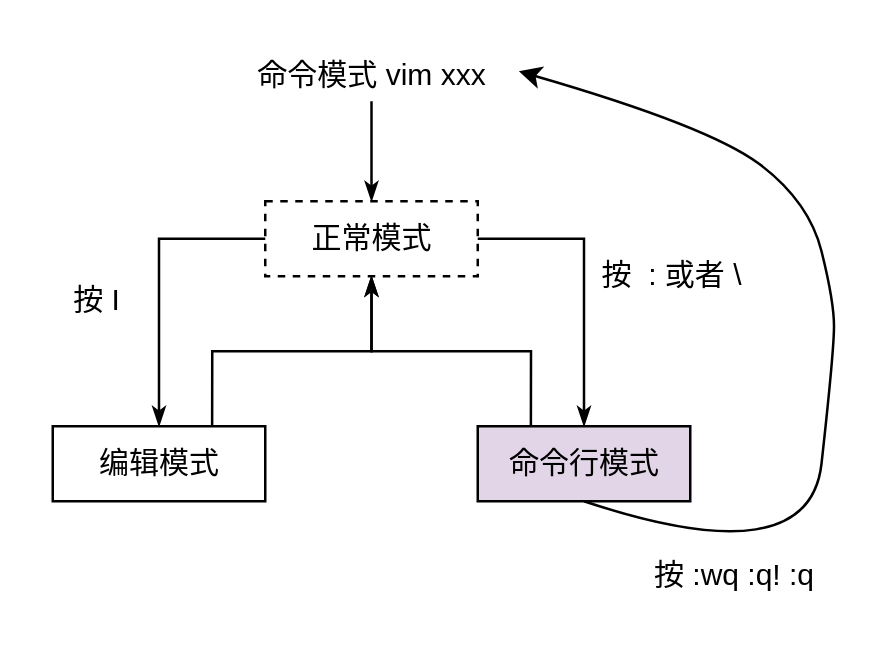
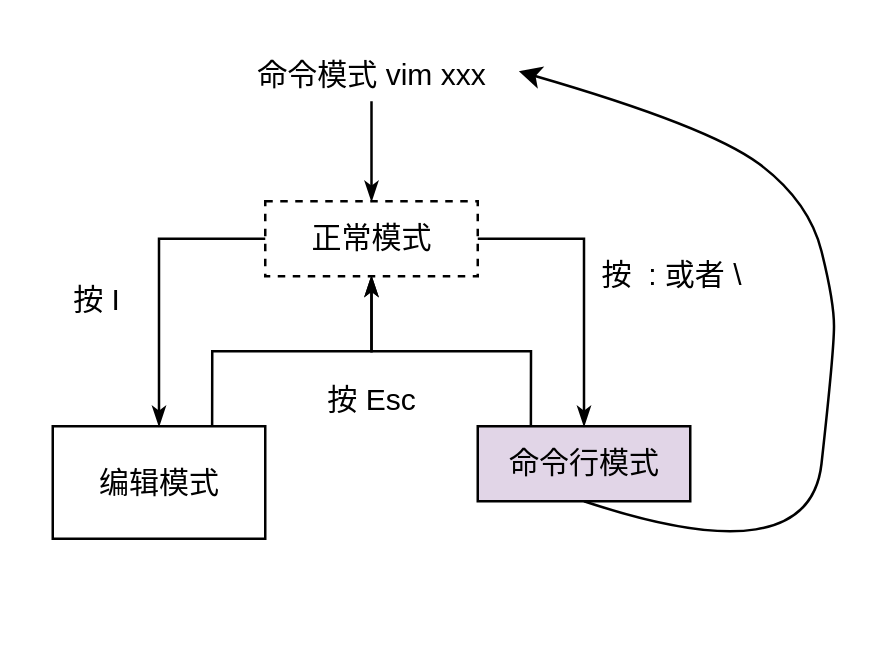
none -> (371, 401)
(159, 464) -> (159, 483)
(734, 576) -> none
